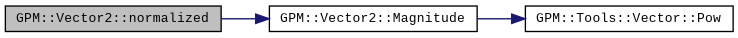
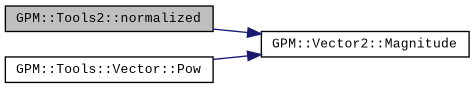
(113, 19) -> (109, 19)
(494, 19) -> (230, 58)
